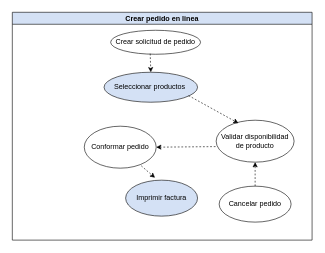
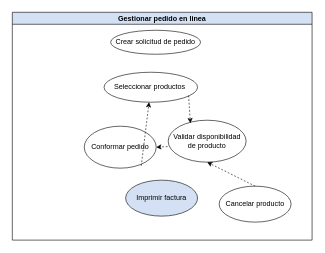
(162, 19) -> (162, 19)
(151, 62) -> none
(151, 87) -> (151, 87)
(255, 141) -> (207, 141)
(146, 170) -> (148, 115)
(255, 204) -> (255, 204)
